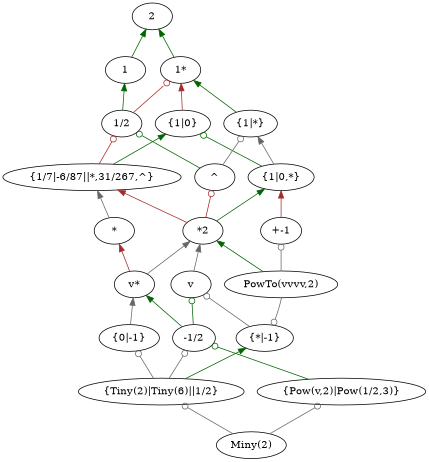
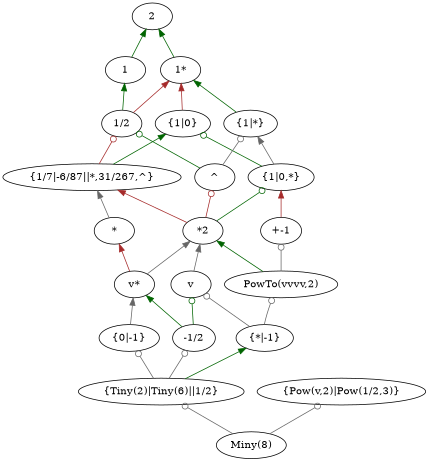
(148, 99) -> (148, 99)
(238, 207) -> (238, 207)
(279, 309) -> (267, 314)
(263, 363) -> none
(251, 445) -> (251, 445)
